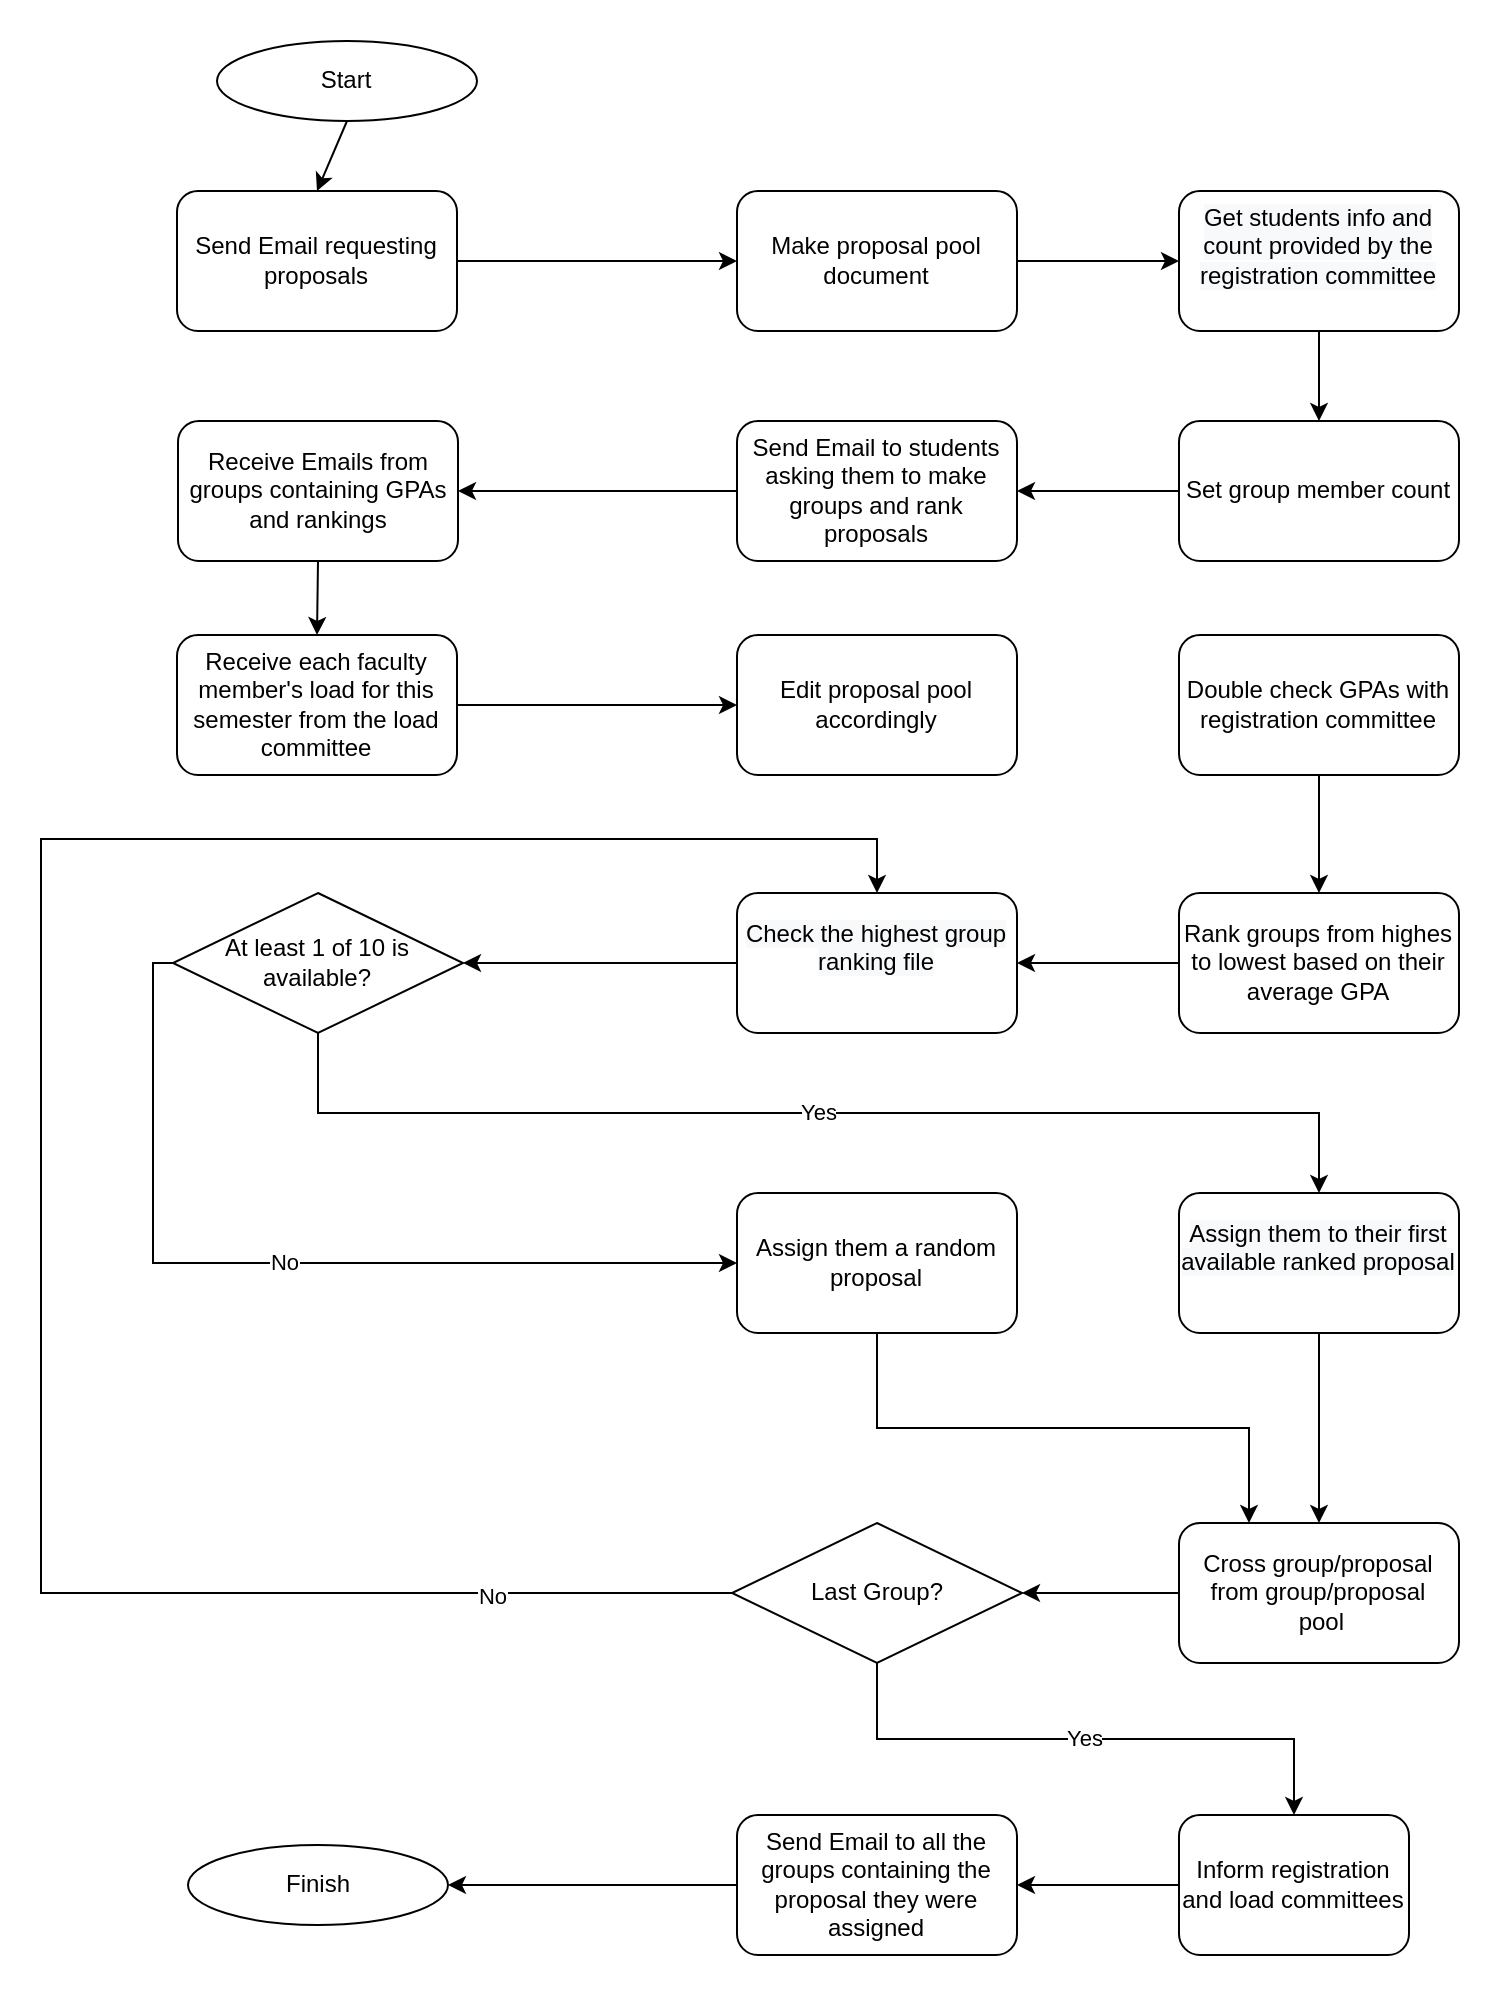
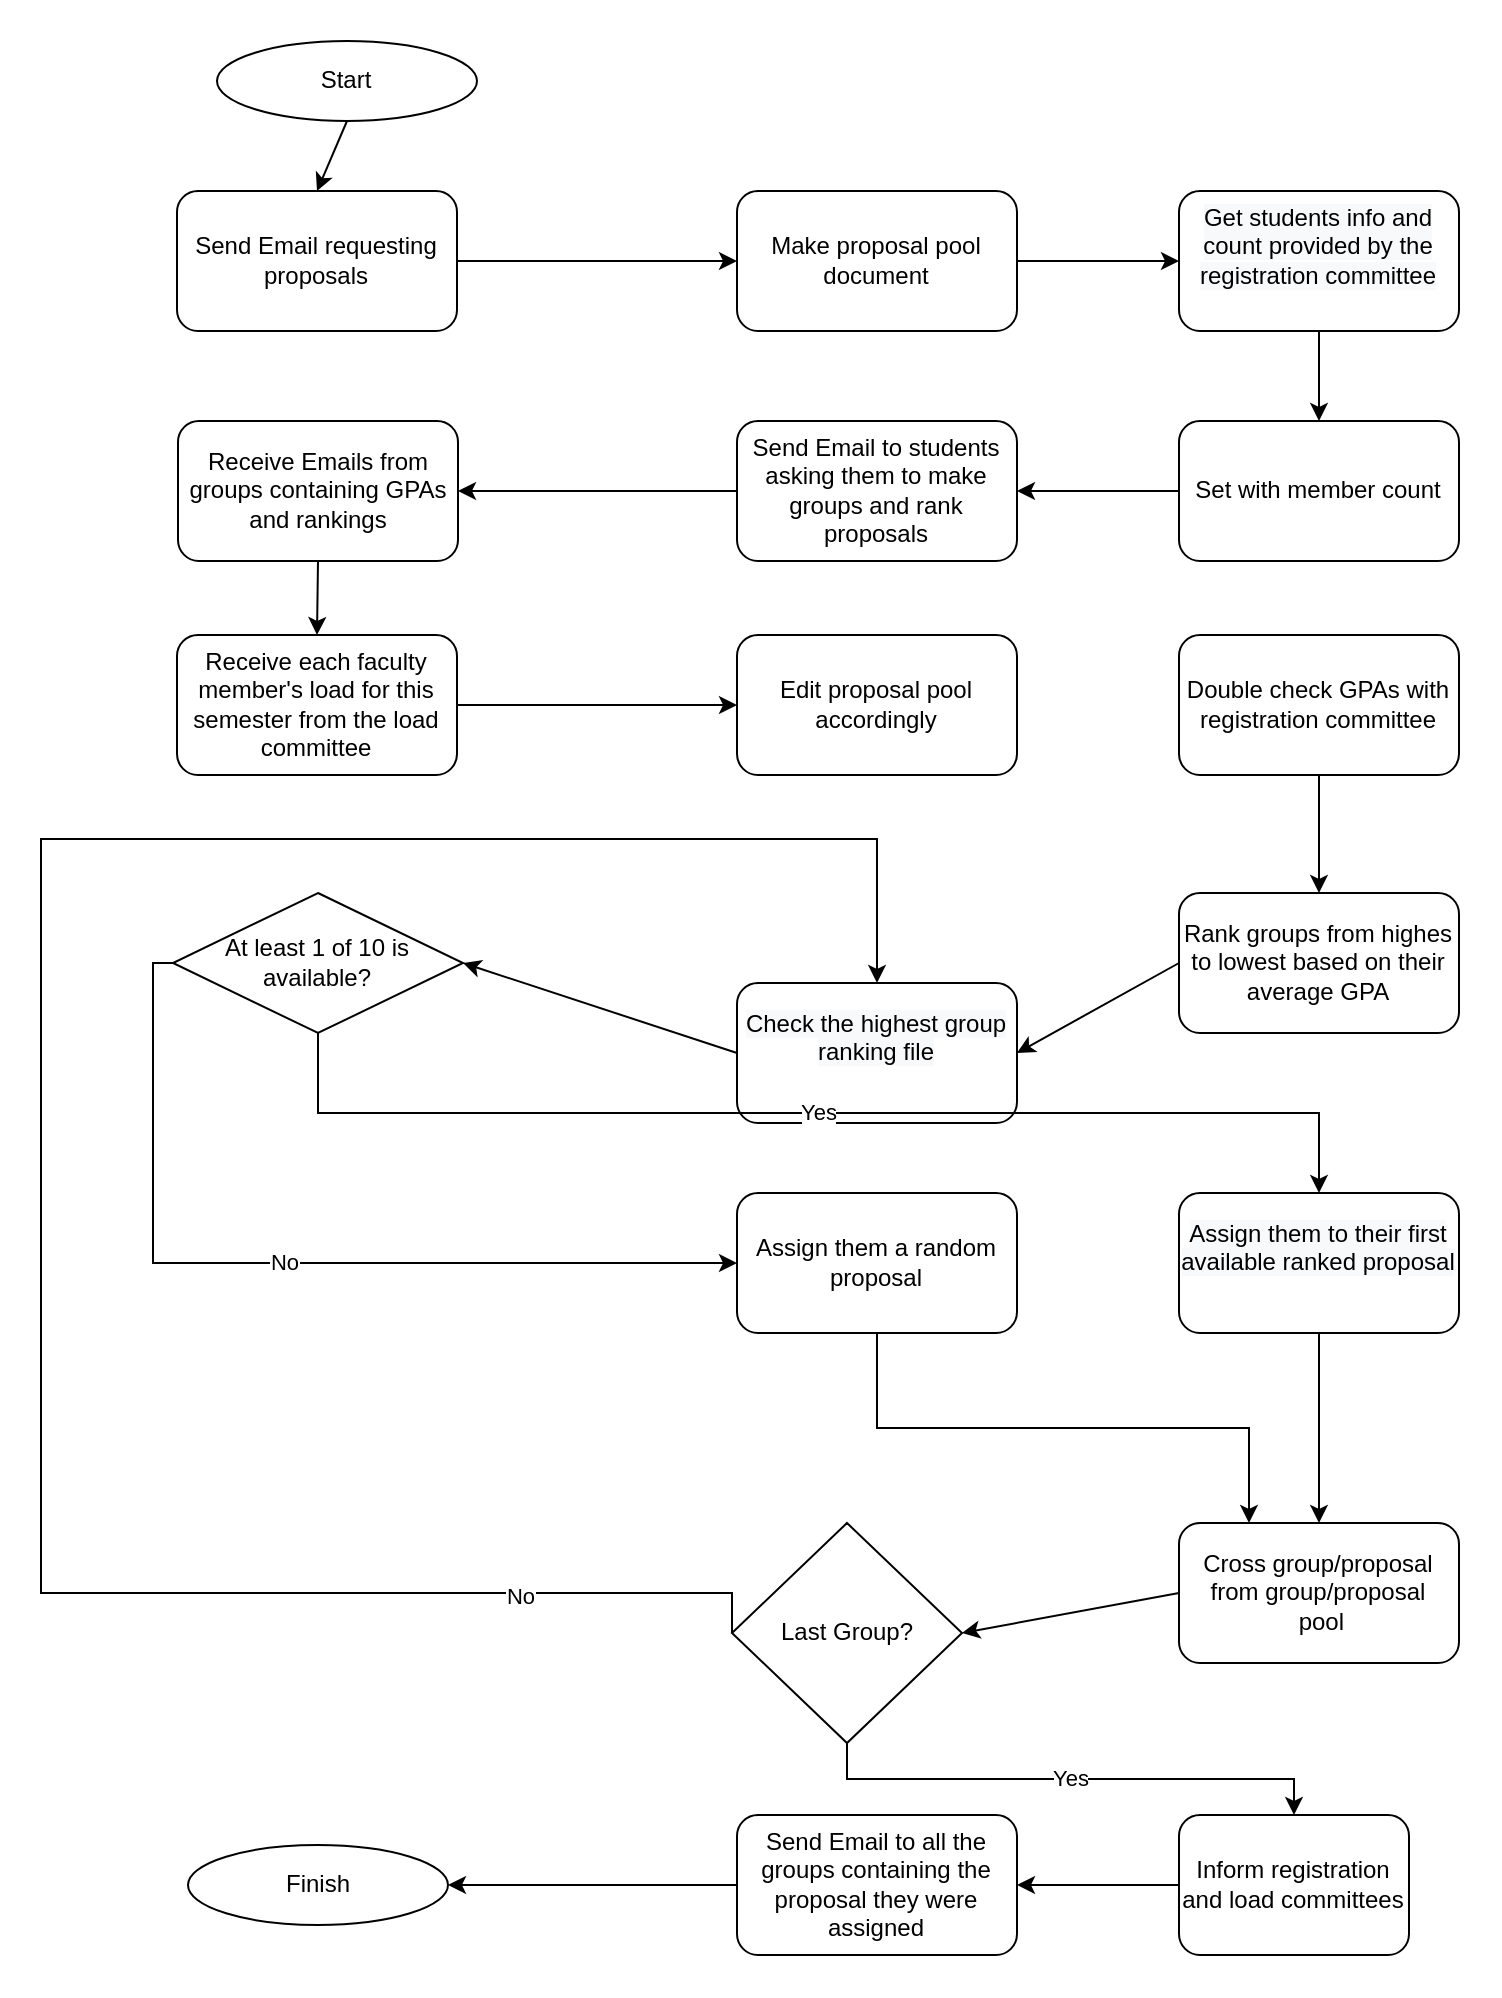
(1319, 491) -> (1319, 491)
(877, 963) -> (877, 1053)
(877, 1593) -> (847, 1633)
